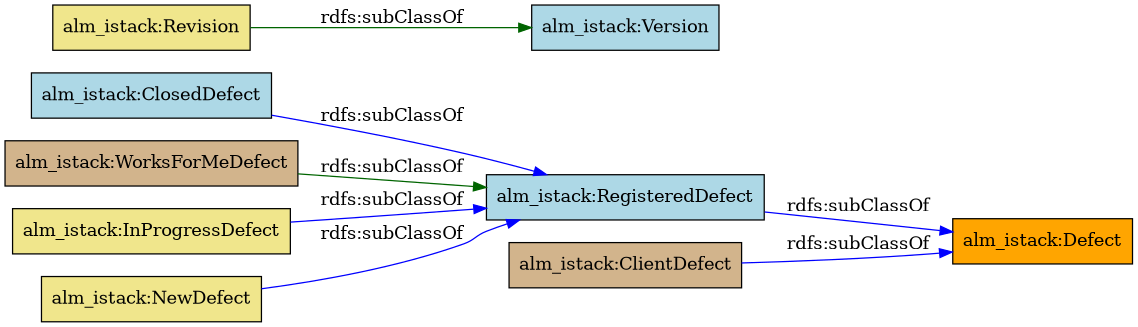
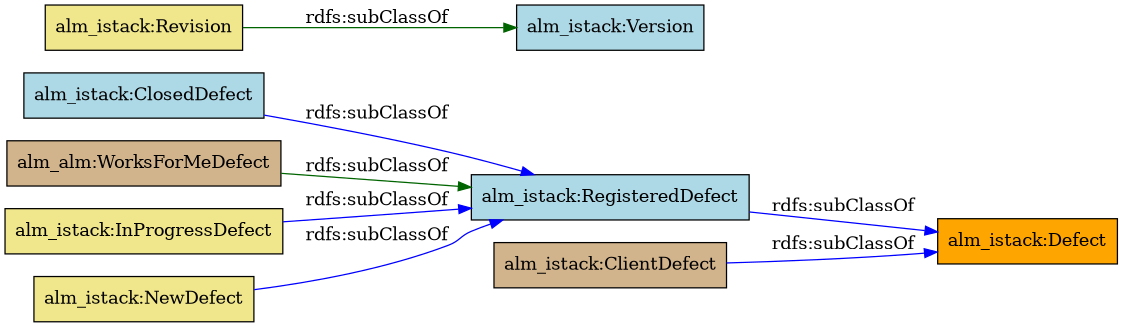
(151, 163) -> (144, 163)
